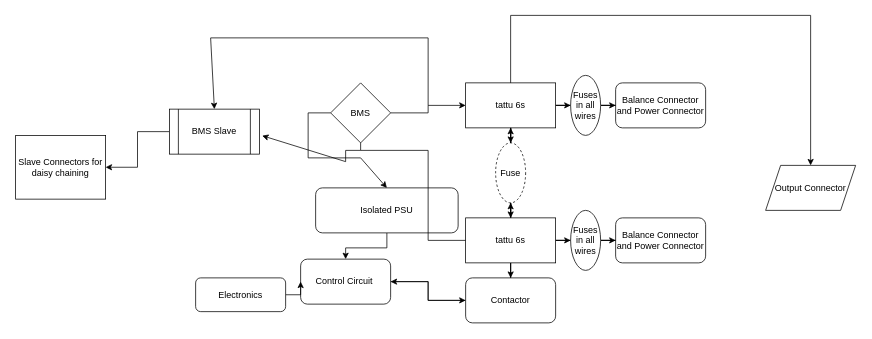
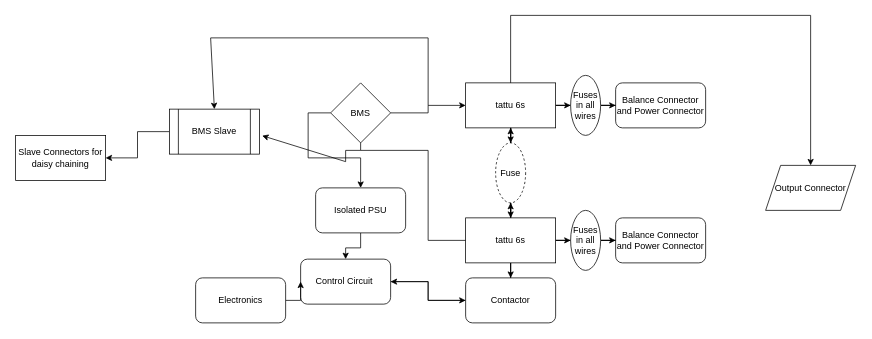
(60, 167) -> (60, 158)
(387, 210) -> (360, 210)
(240, 295) -> (240, 300)
